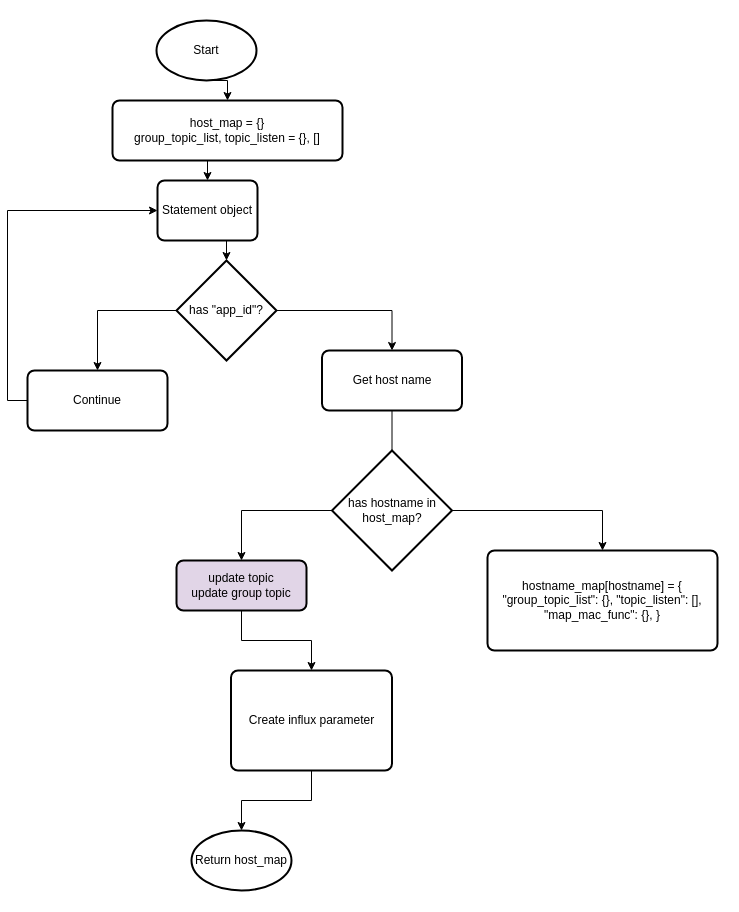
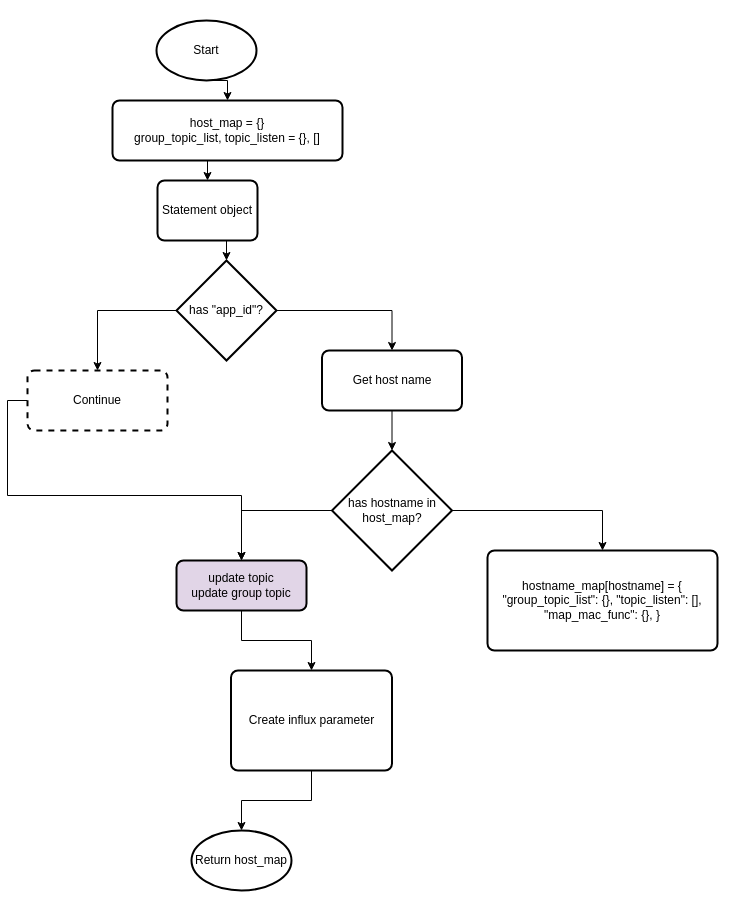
(8, 235) -> (83, 496)
(98, 401) -> (98, 401)
(392, 444) -> (392, 442)
